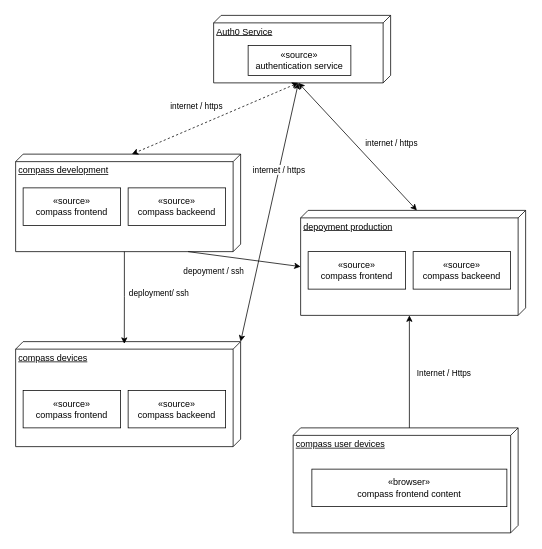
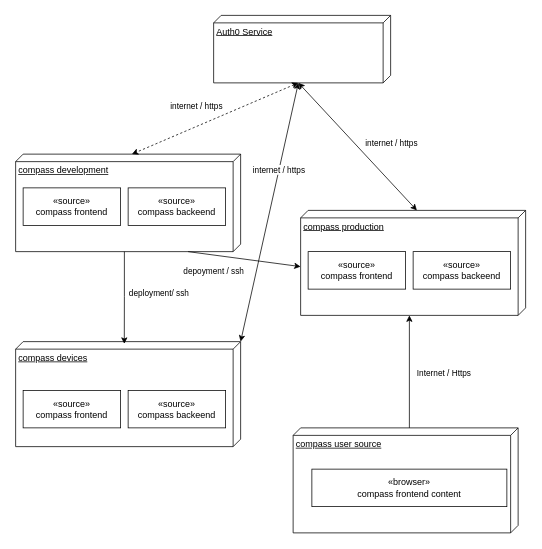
(299, 60) -> none
(351, 227) -> (346, 227)
(343, 445) -> (341, 445)
